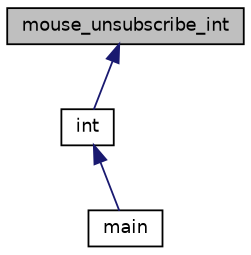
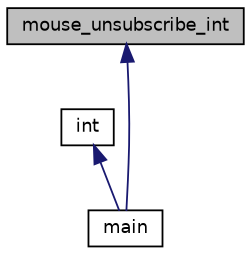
(103, 85) -> (129, 137)
